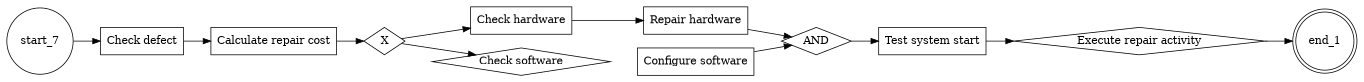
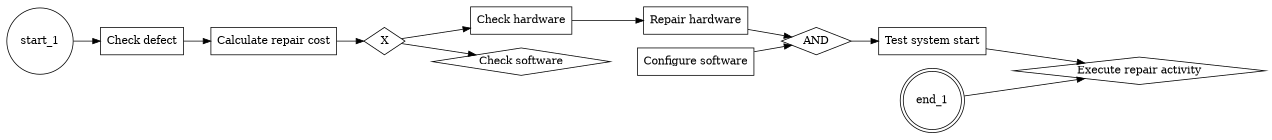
(40, 41) -> (40, 41)
(1275, 41) -> (1021, 88)
